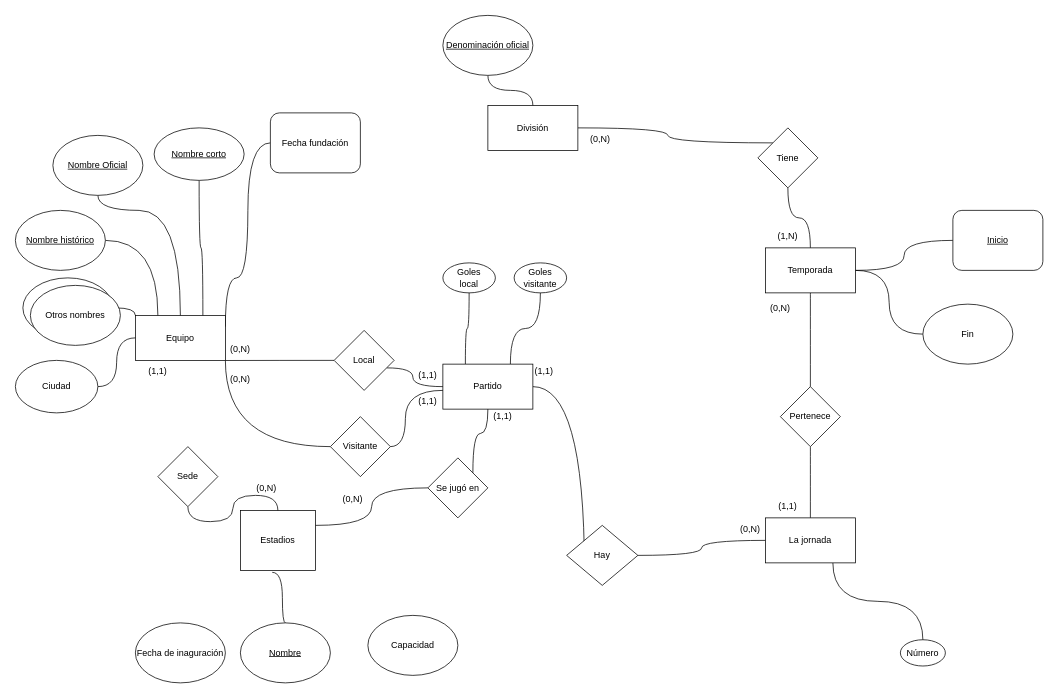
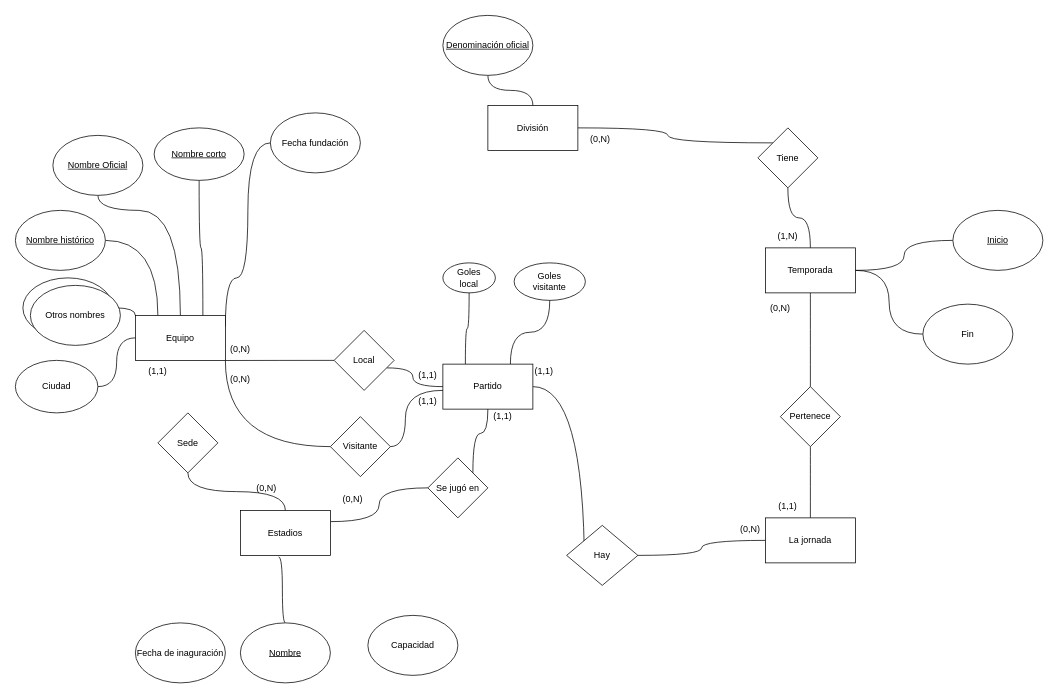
(315, 143) -> (315, 143)
(998, 240) -> (998, 240)
(540, 278) -> (550, 282)
(188, 477) -> (188, 443)
(278, 540) -> (285, 533)
(878, 601) -> none
(923, 653) -> none
